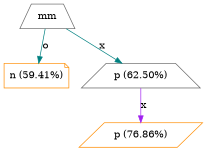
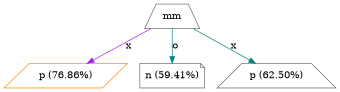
(36, 76) -> (172, 76)
(141, 102) -> (122, 44)
